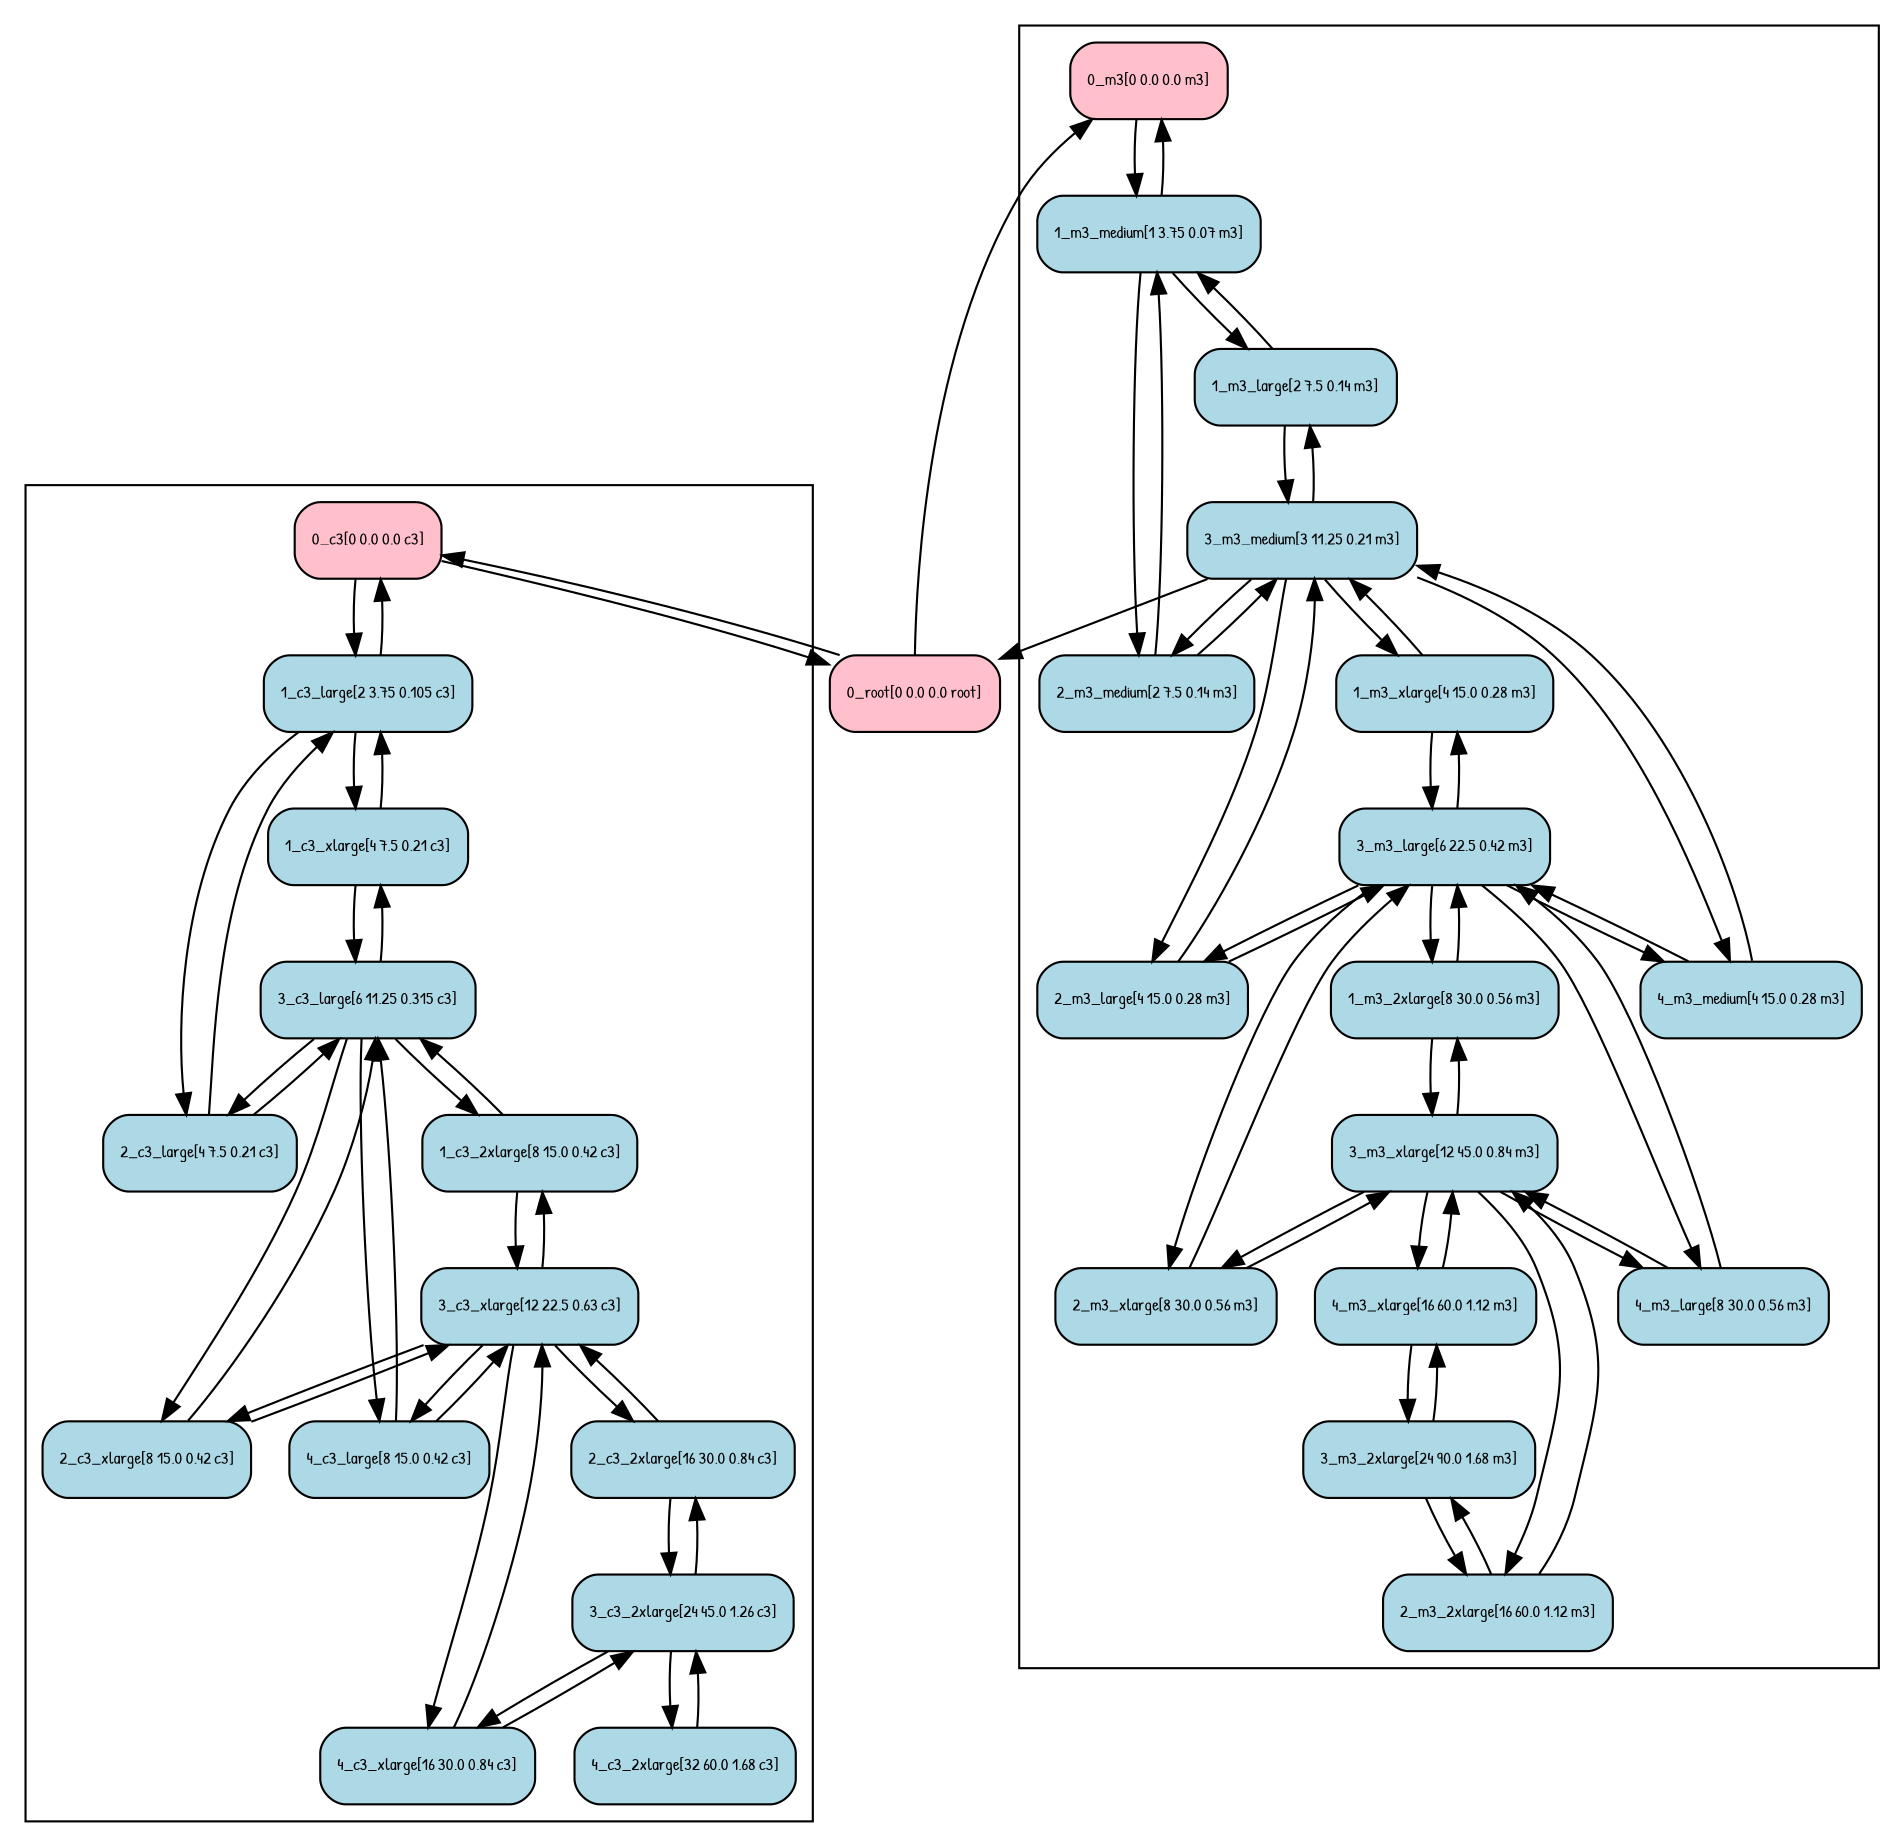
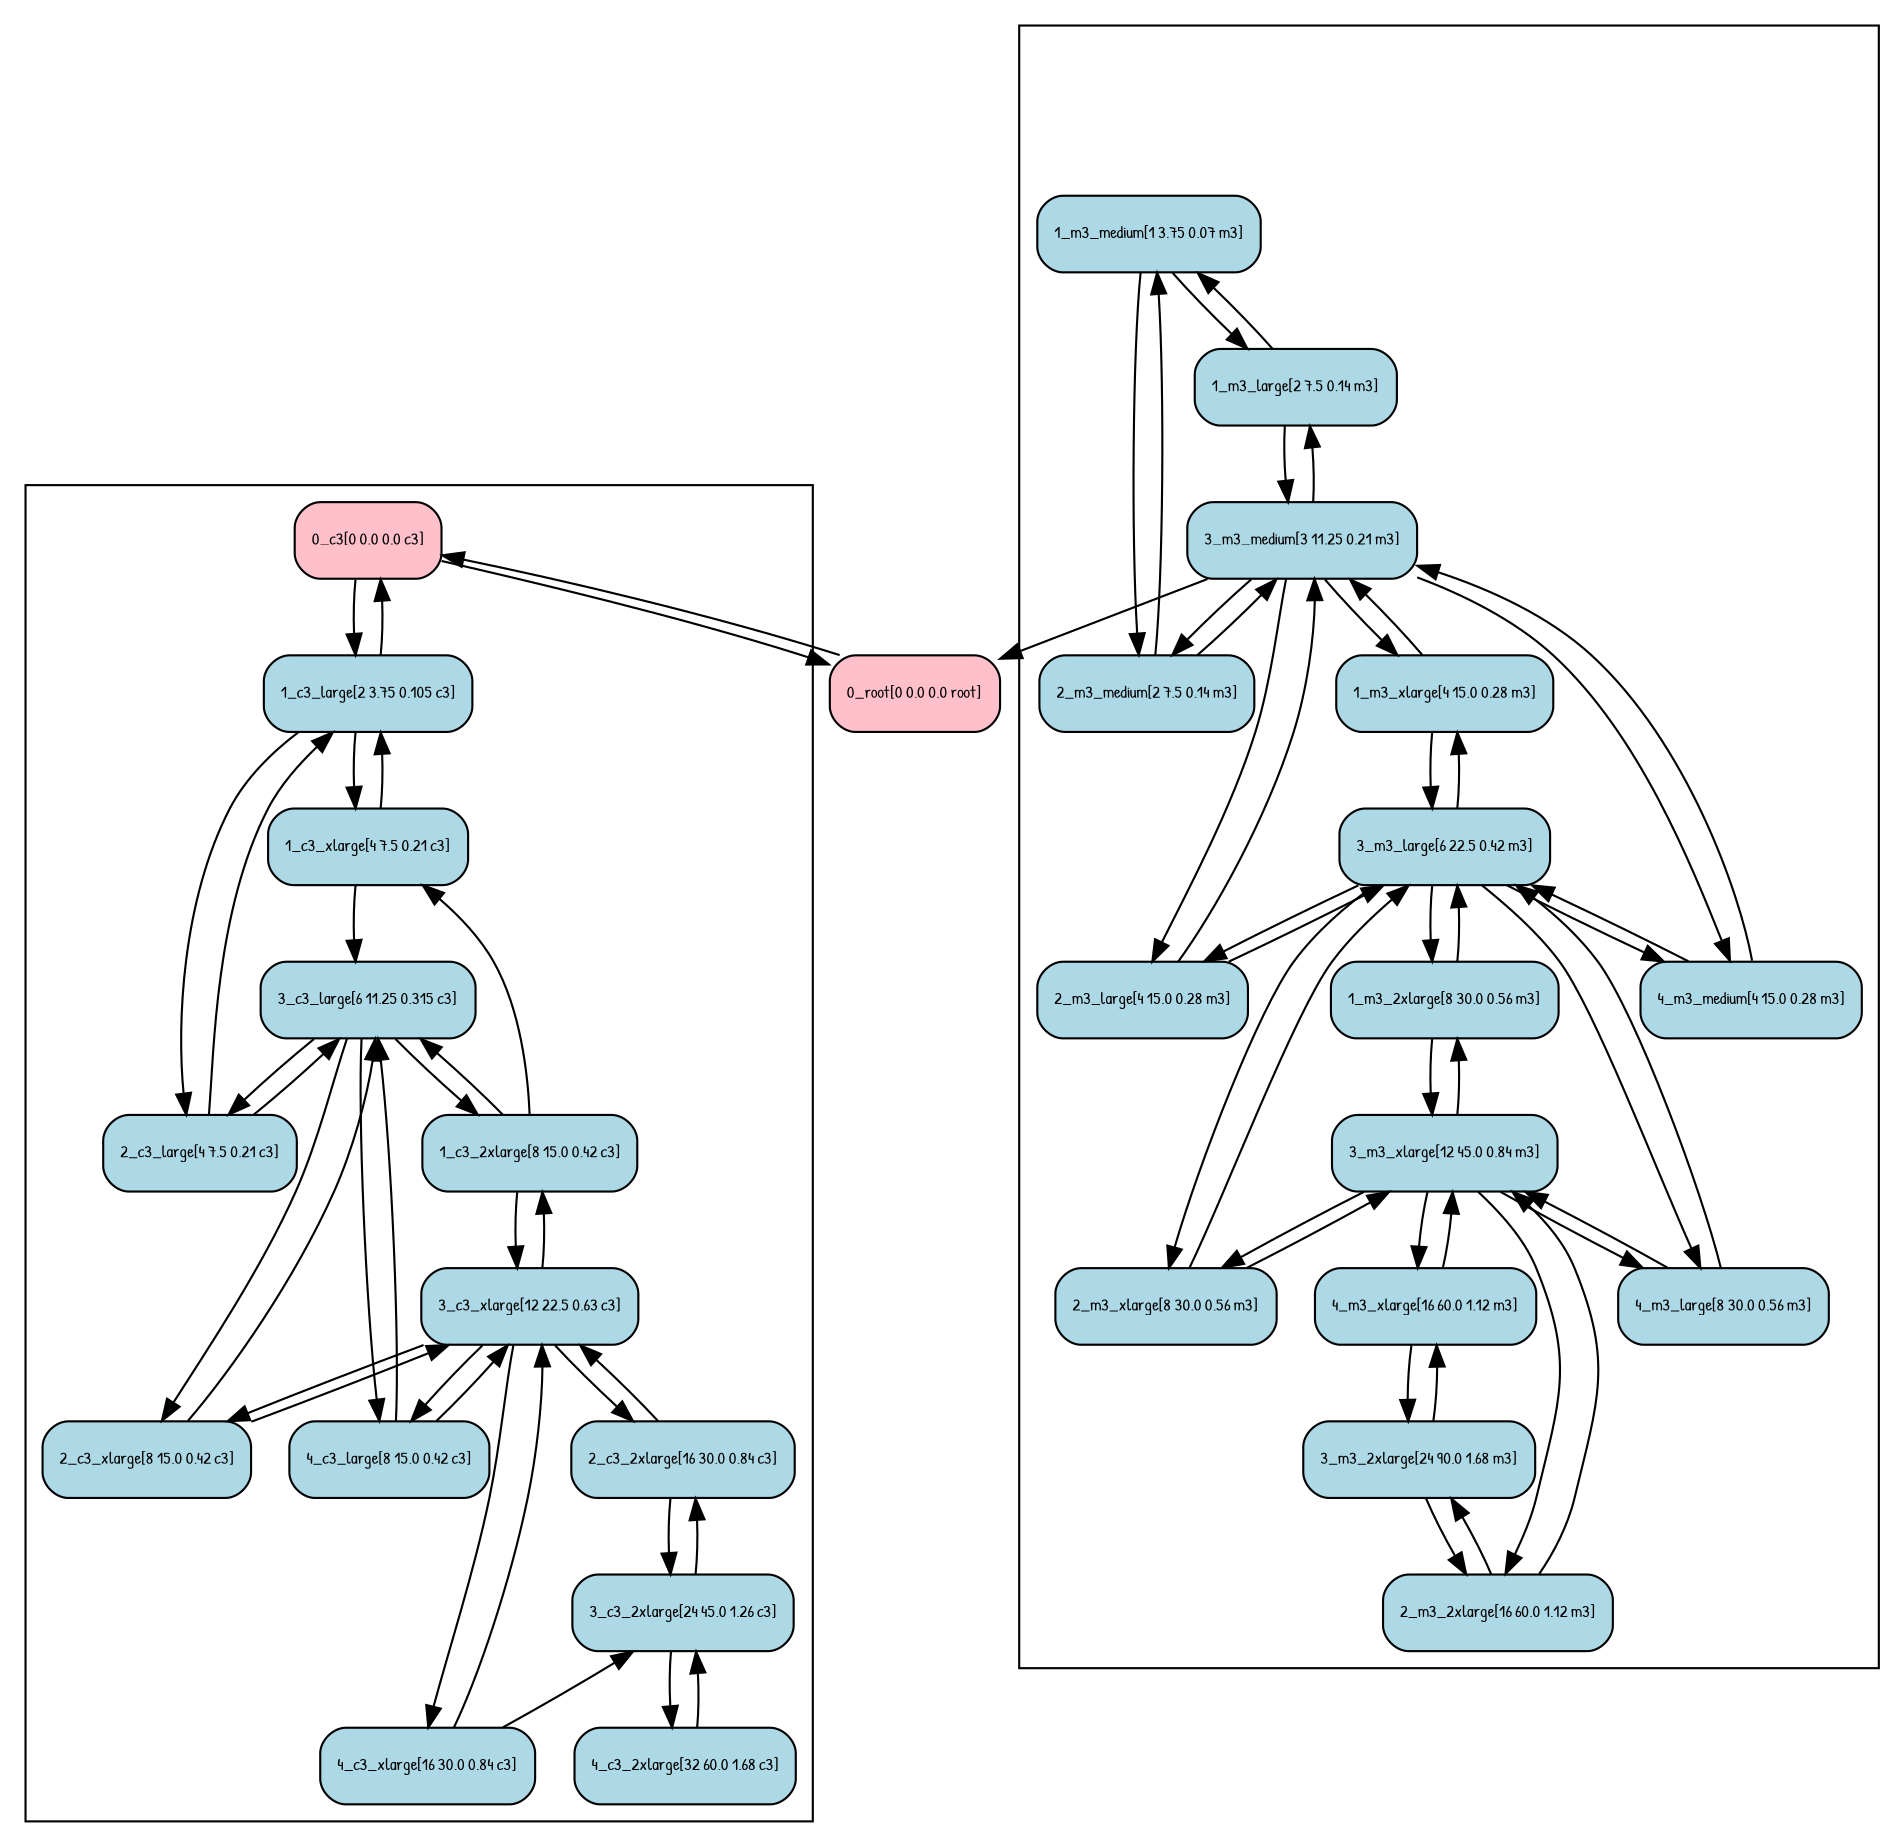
(1149, 81) -> none
(382, 934) -> (509, 996)
(552, 1683) -> none
